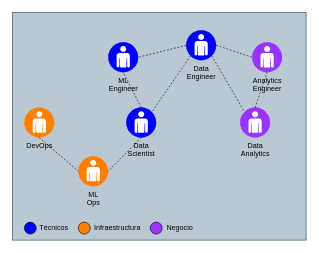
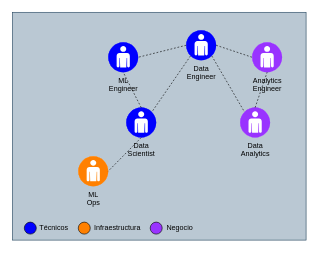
(39, 123) -> none
(48, 146) -> none
